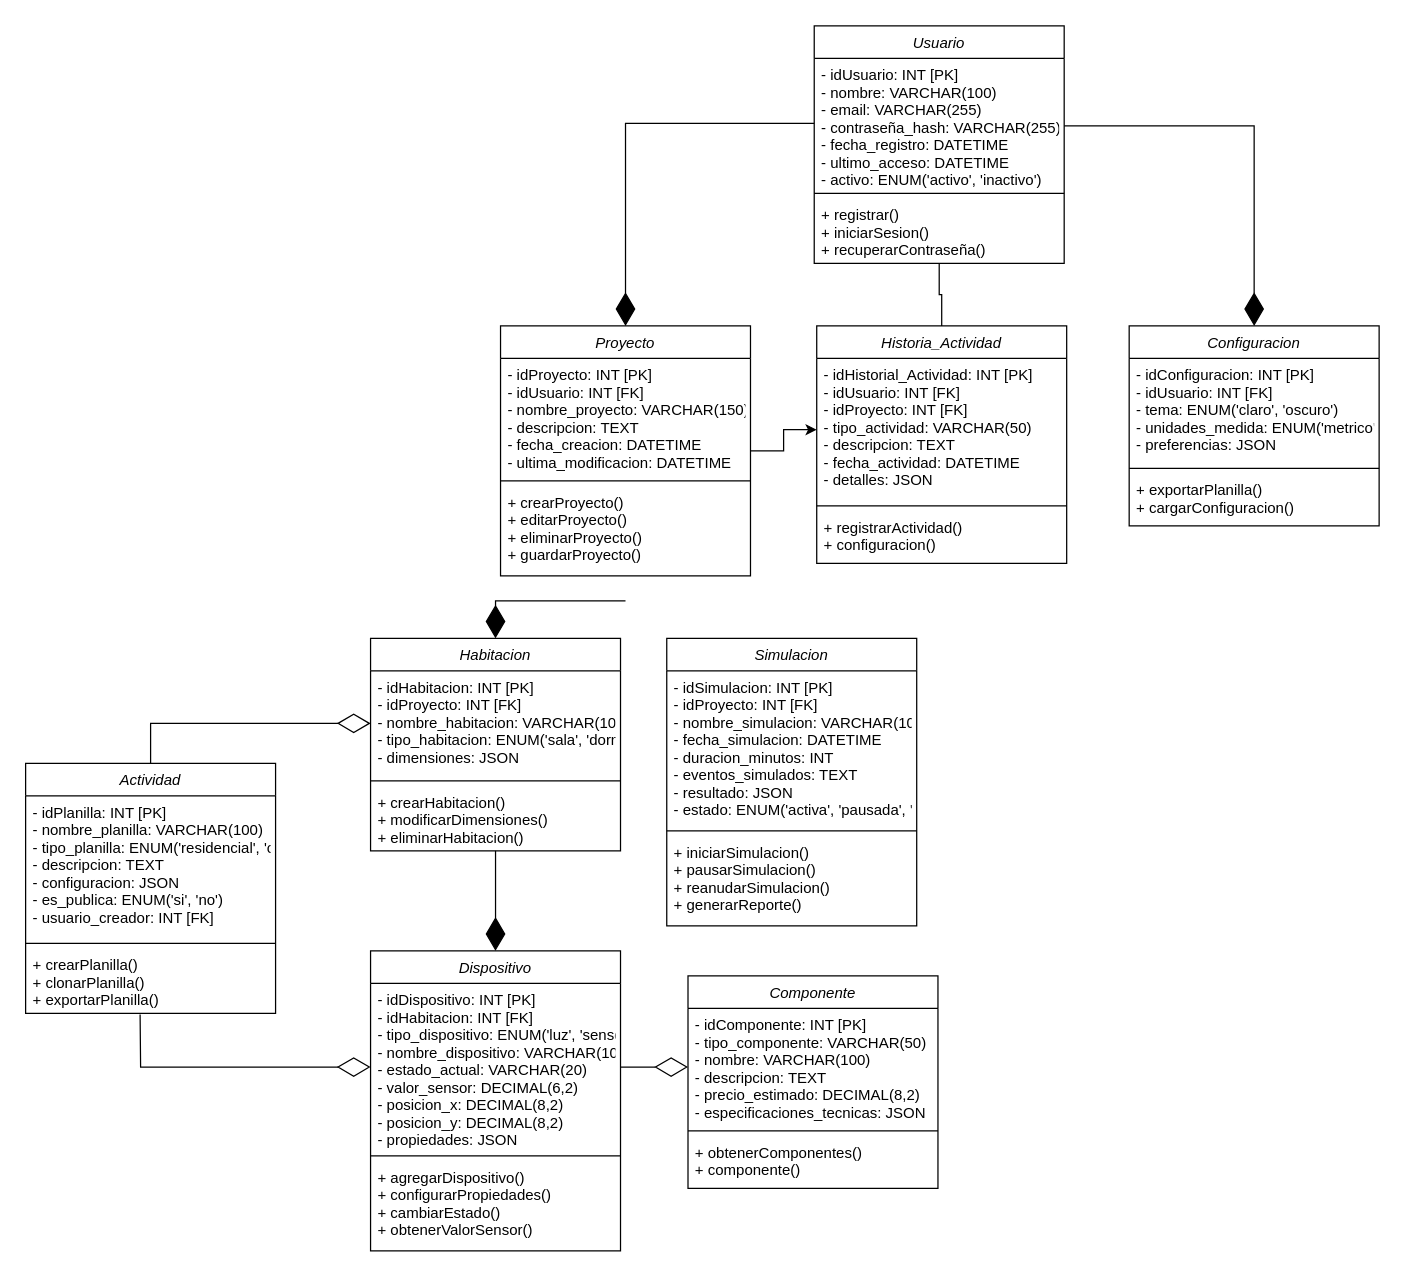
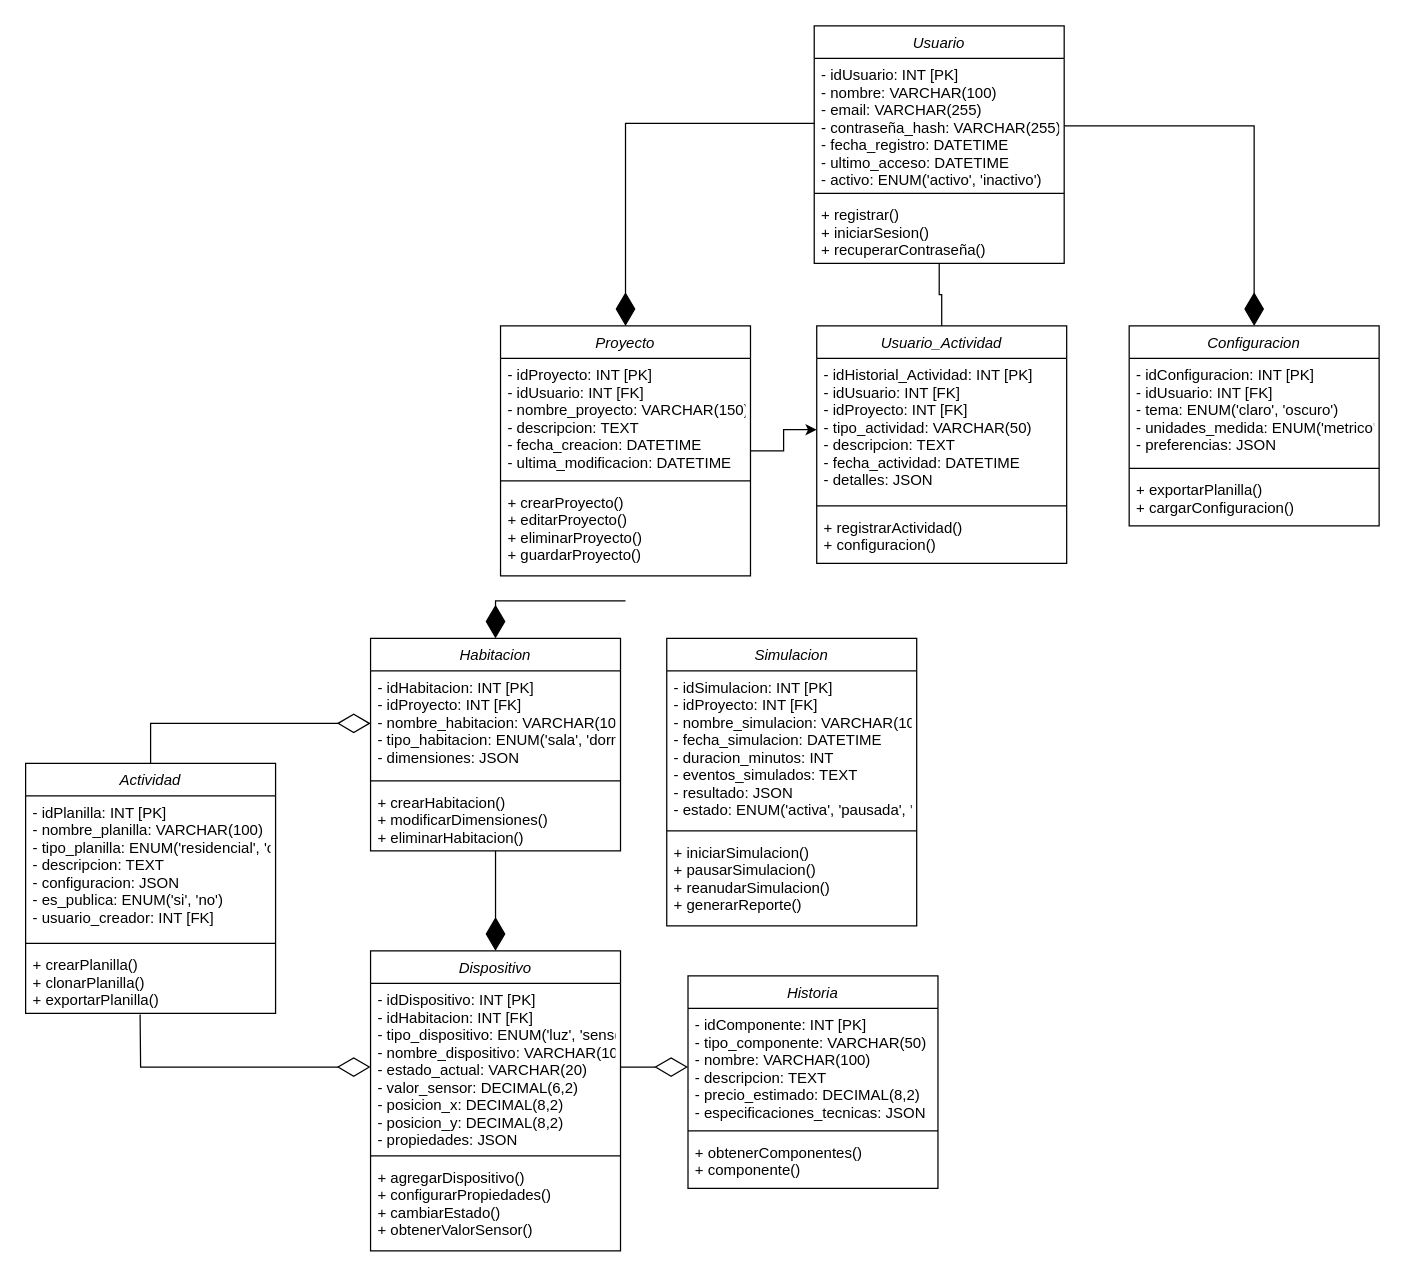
(941, 343) -> (941, 343)
(813, 993) -> (813, 993)
